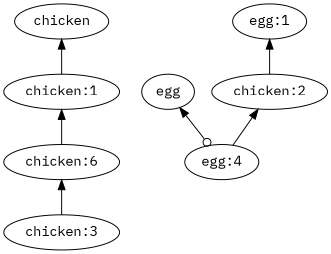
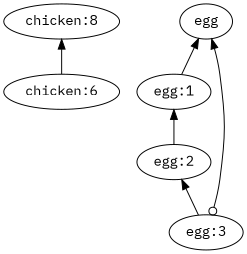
(62, 21) -> none
none -> (188, 61)
(62, 92) -> (62, 21)
(270, 92) -> (174, 162)
(222, 162) -> (206, 232)
(62, 232) -> none
